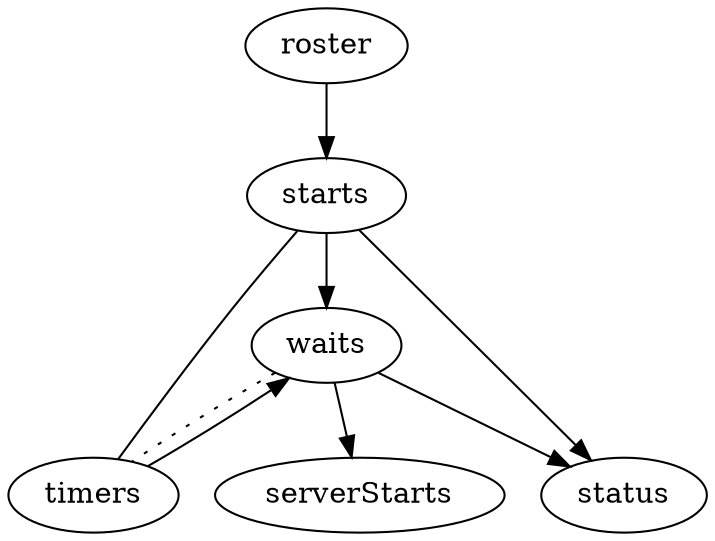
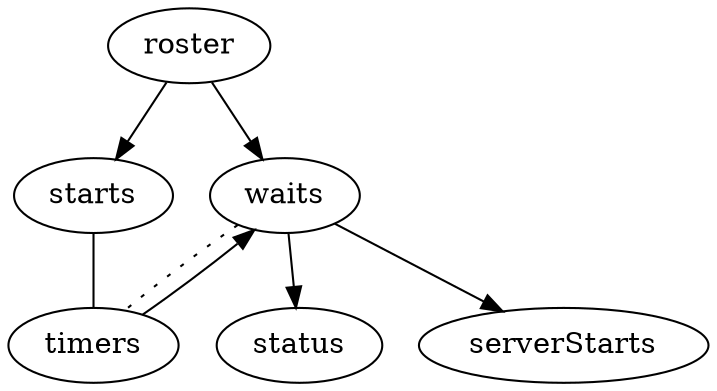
(327, 260) -> (231, 112)
(467, 337) -> none
